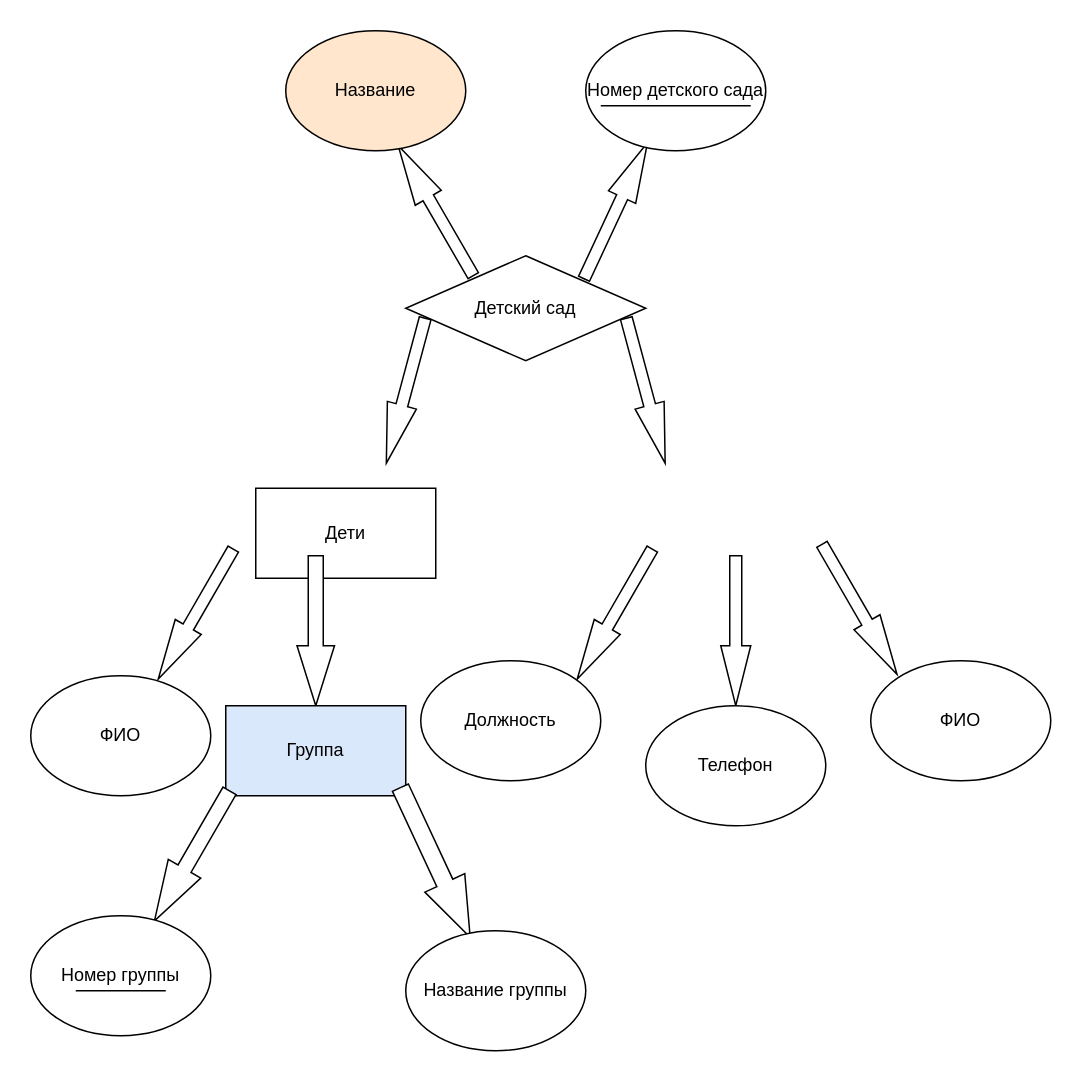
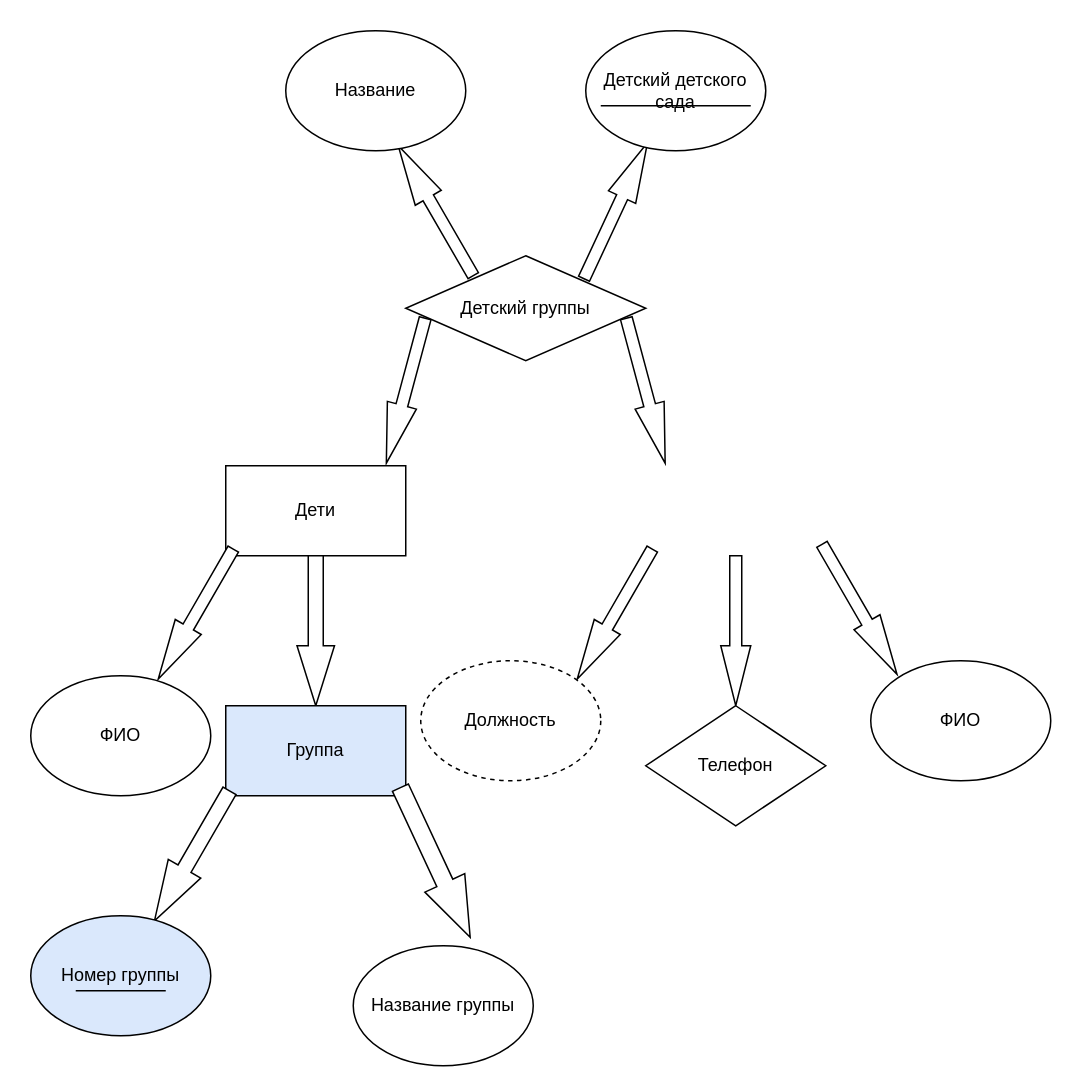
(376, 91) -> (376, 91)
(676, 91) -> (676, 91)
(526, 308) -> (526, 308)
(346, 533) -> (316, 511)
(511, 721) -> (511, 721)
(736, 766) -> (736, 766)
(121, 976) -> (121, 976)
(496, 991) -> (443, 1006)
